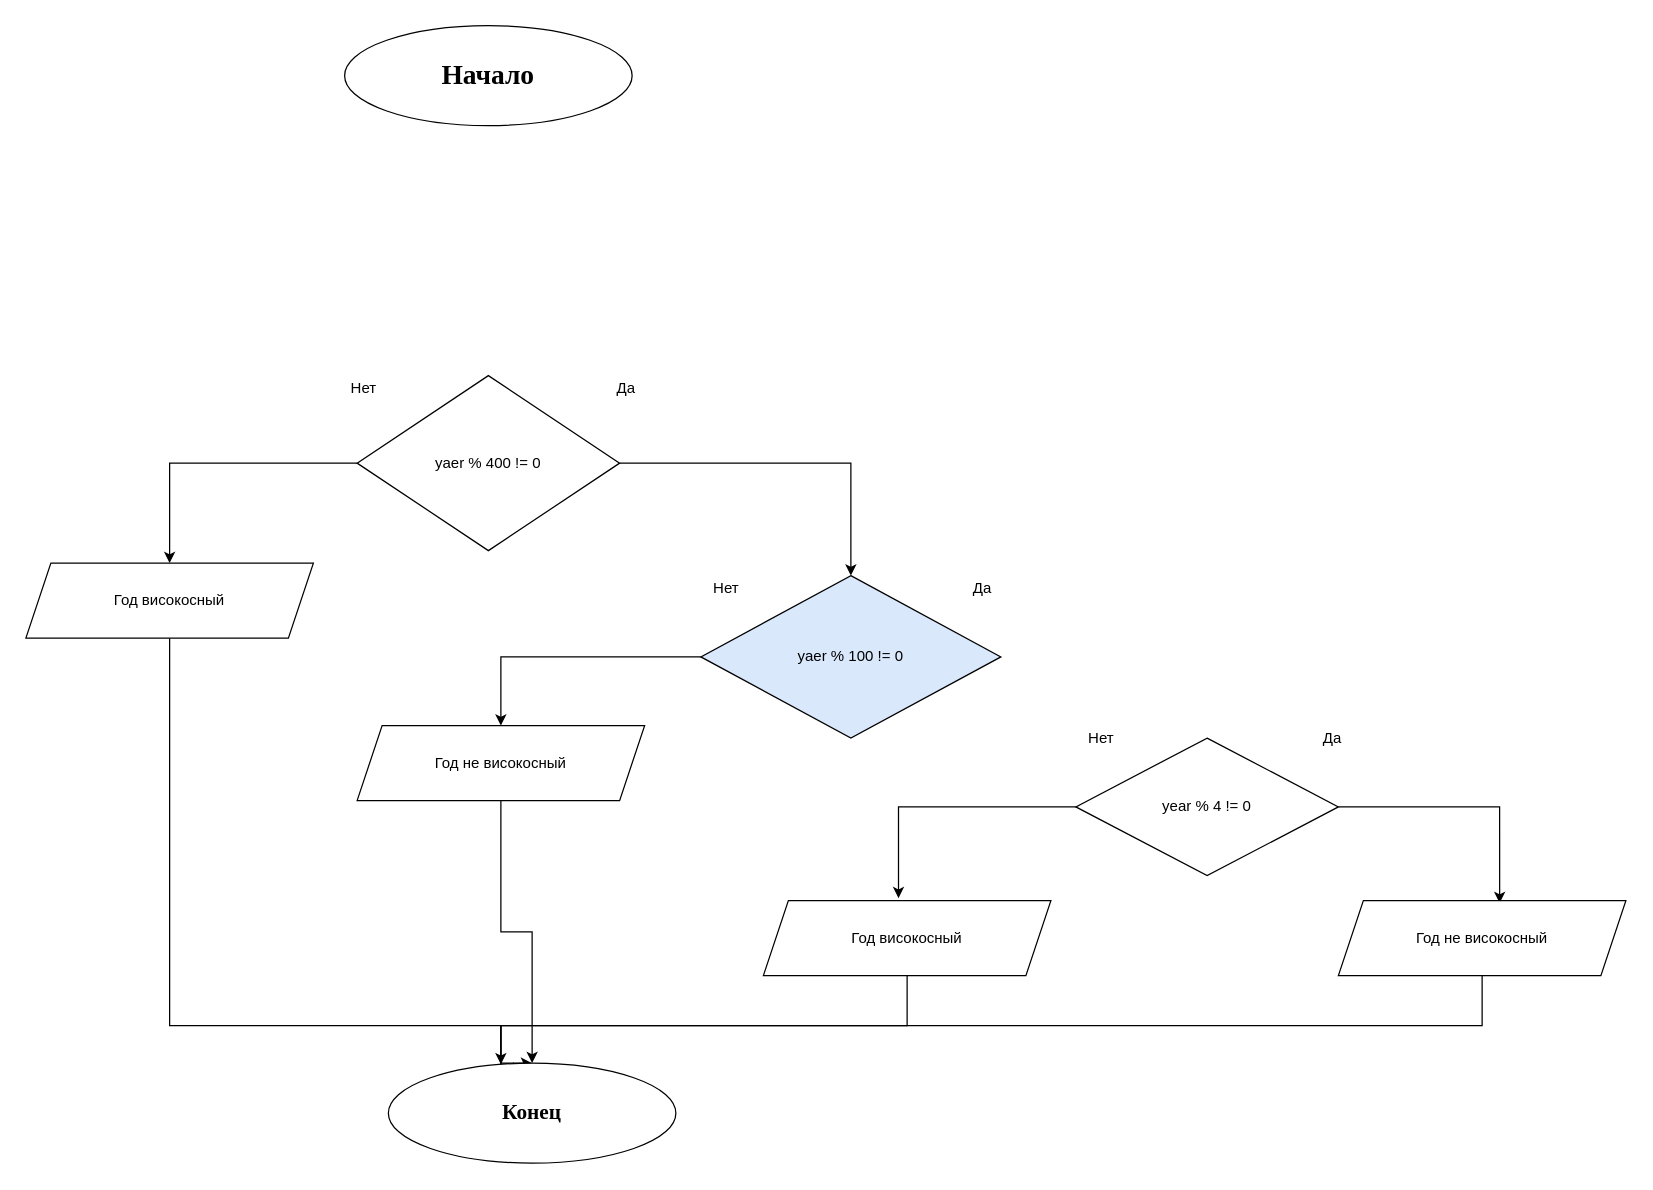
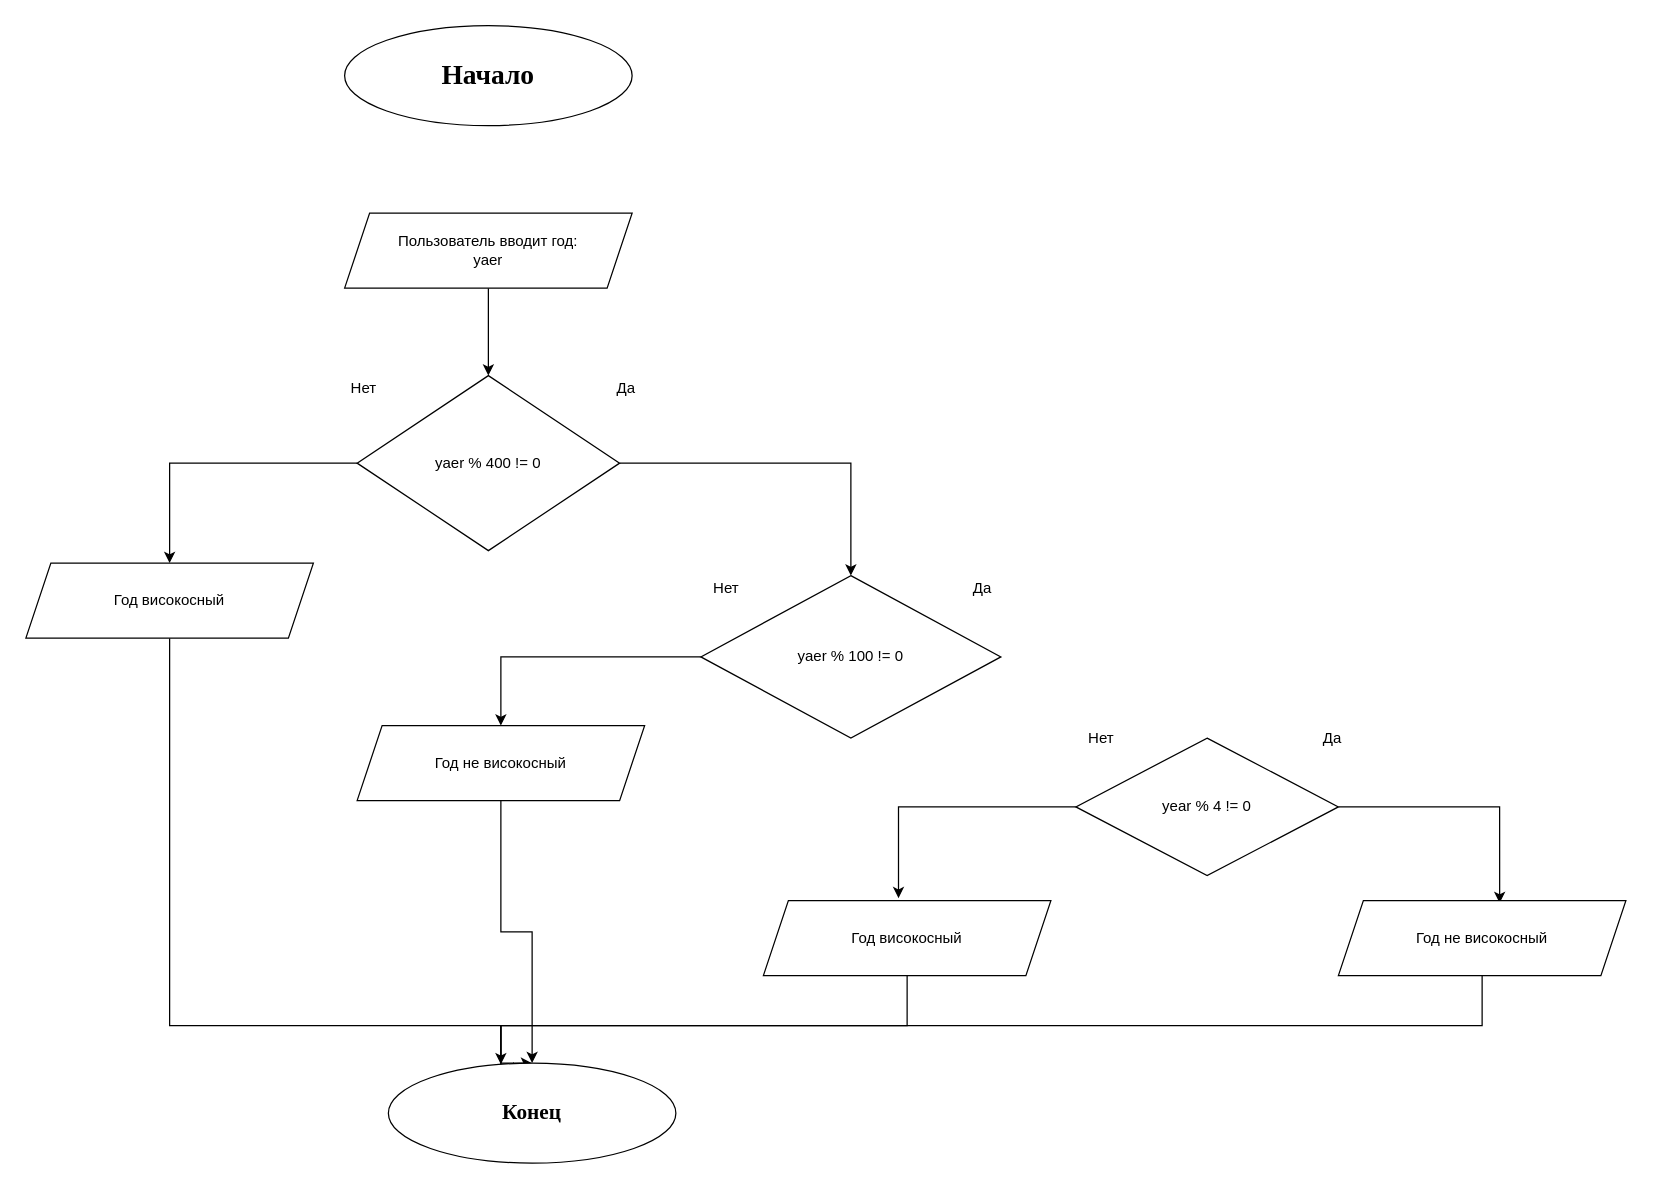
none -> (488, 251)
none -> (488, 327)
(851, 657) -> (851, 657)
